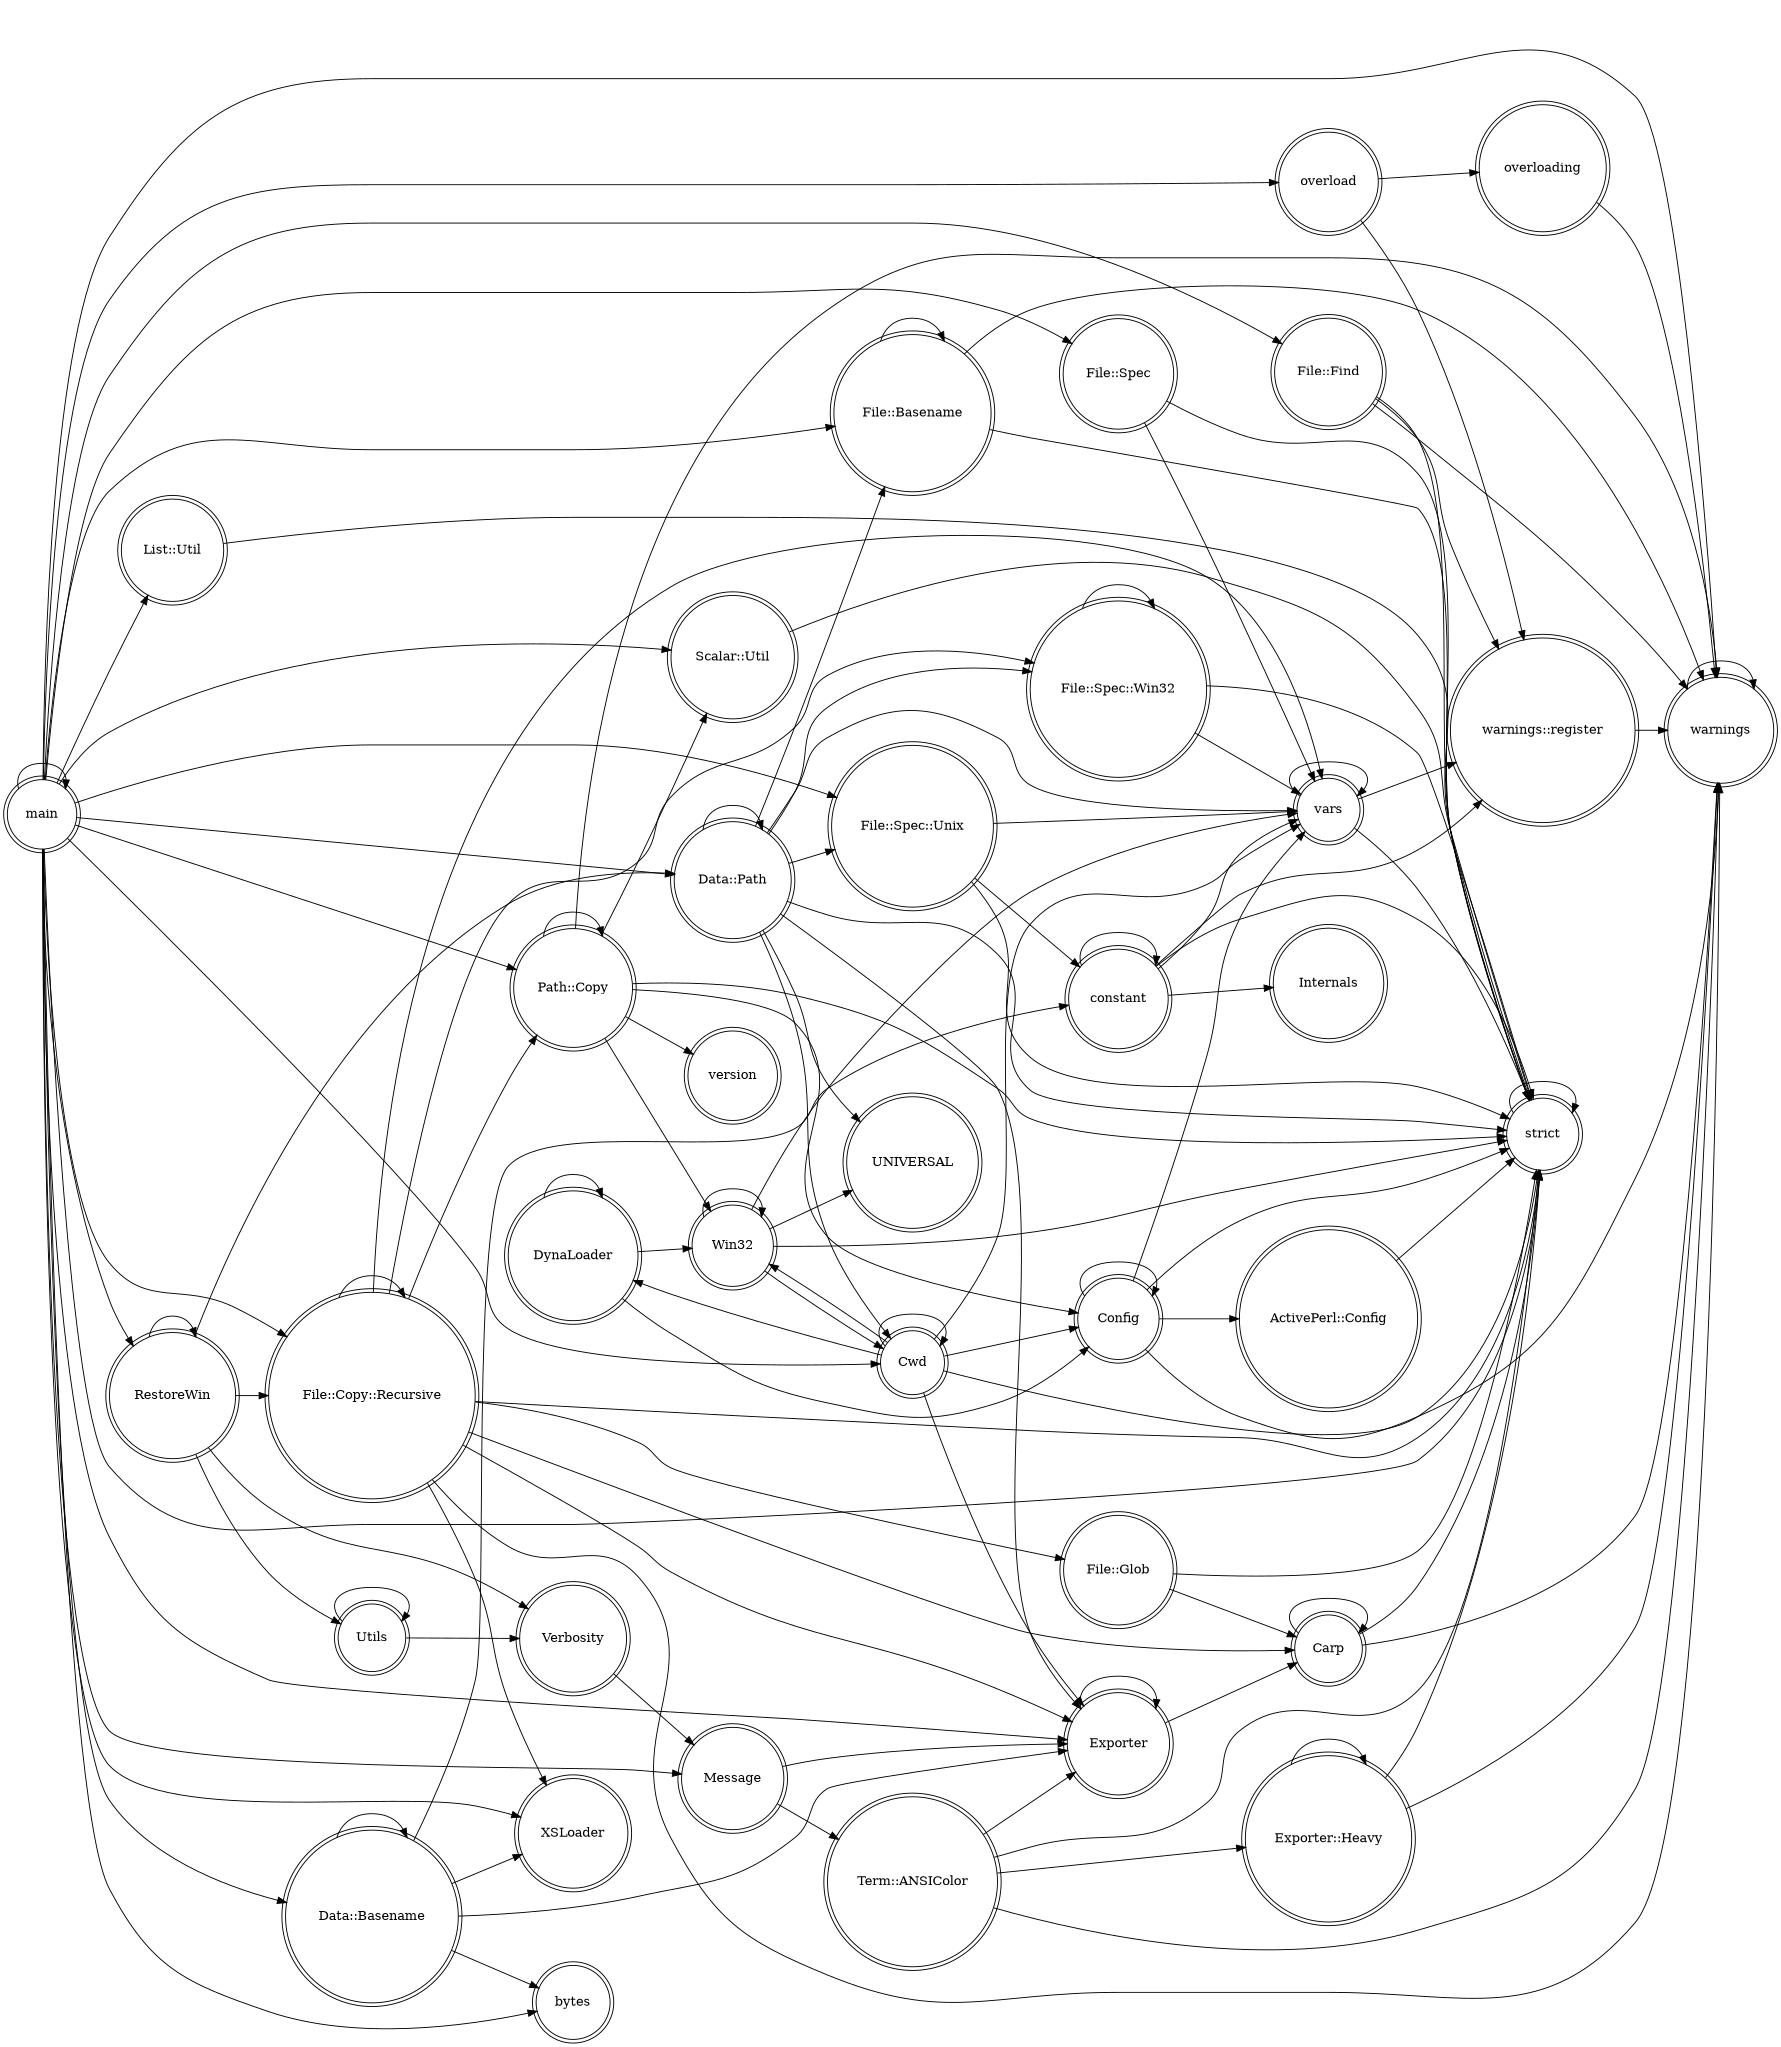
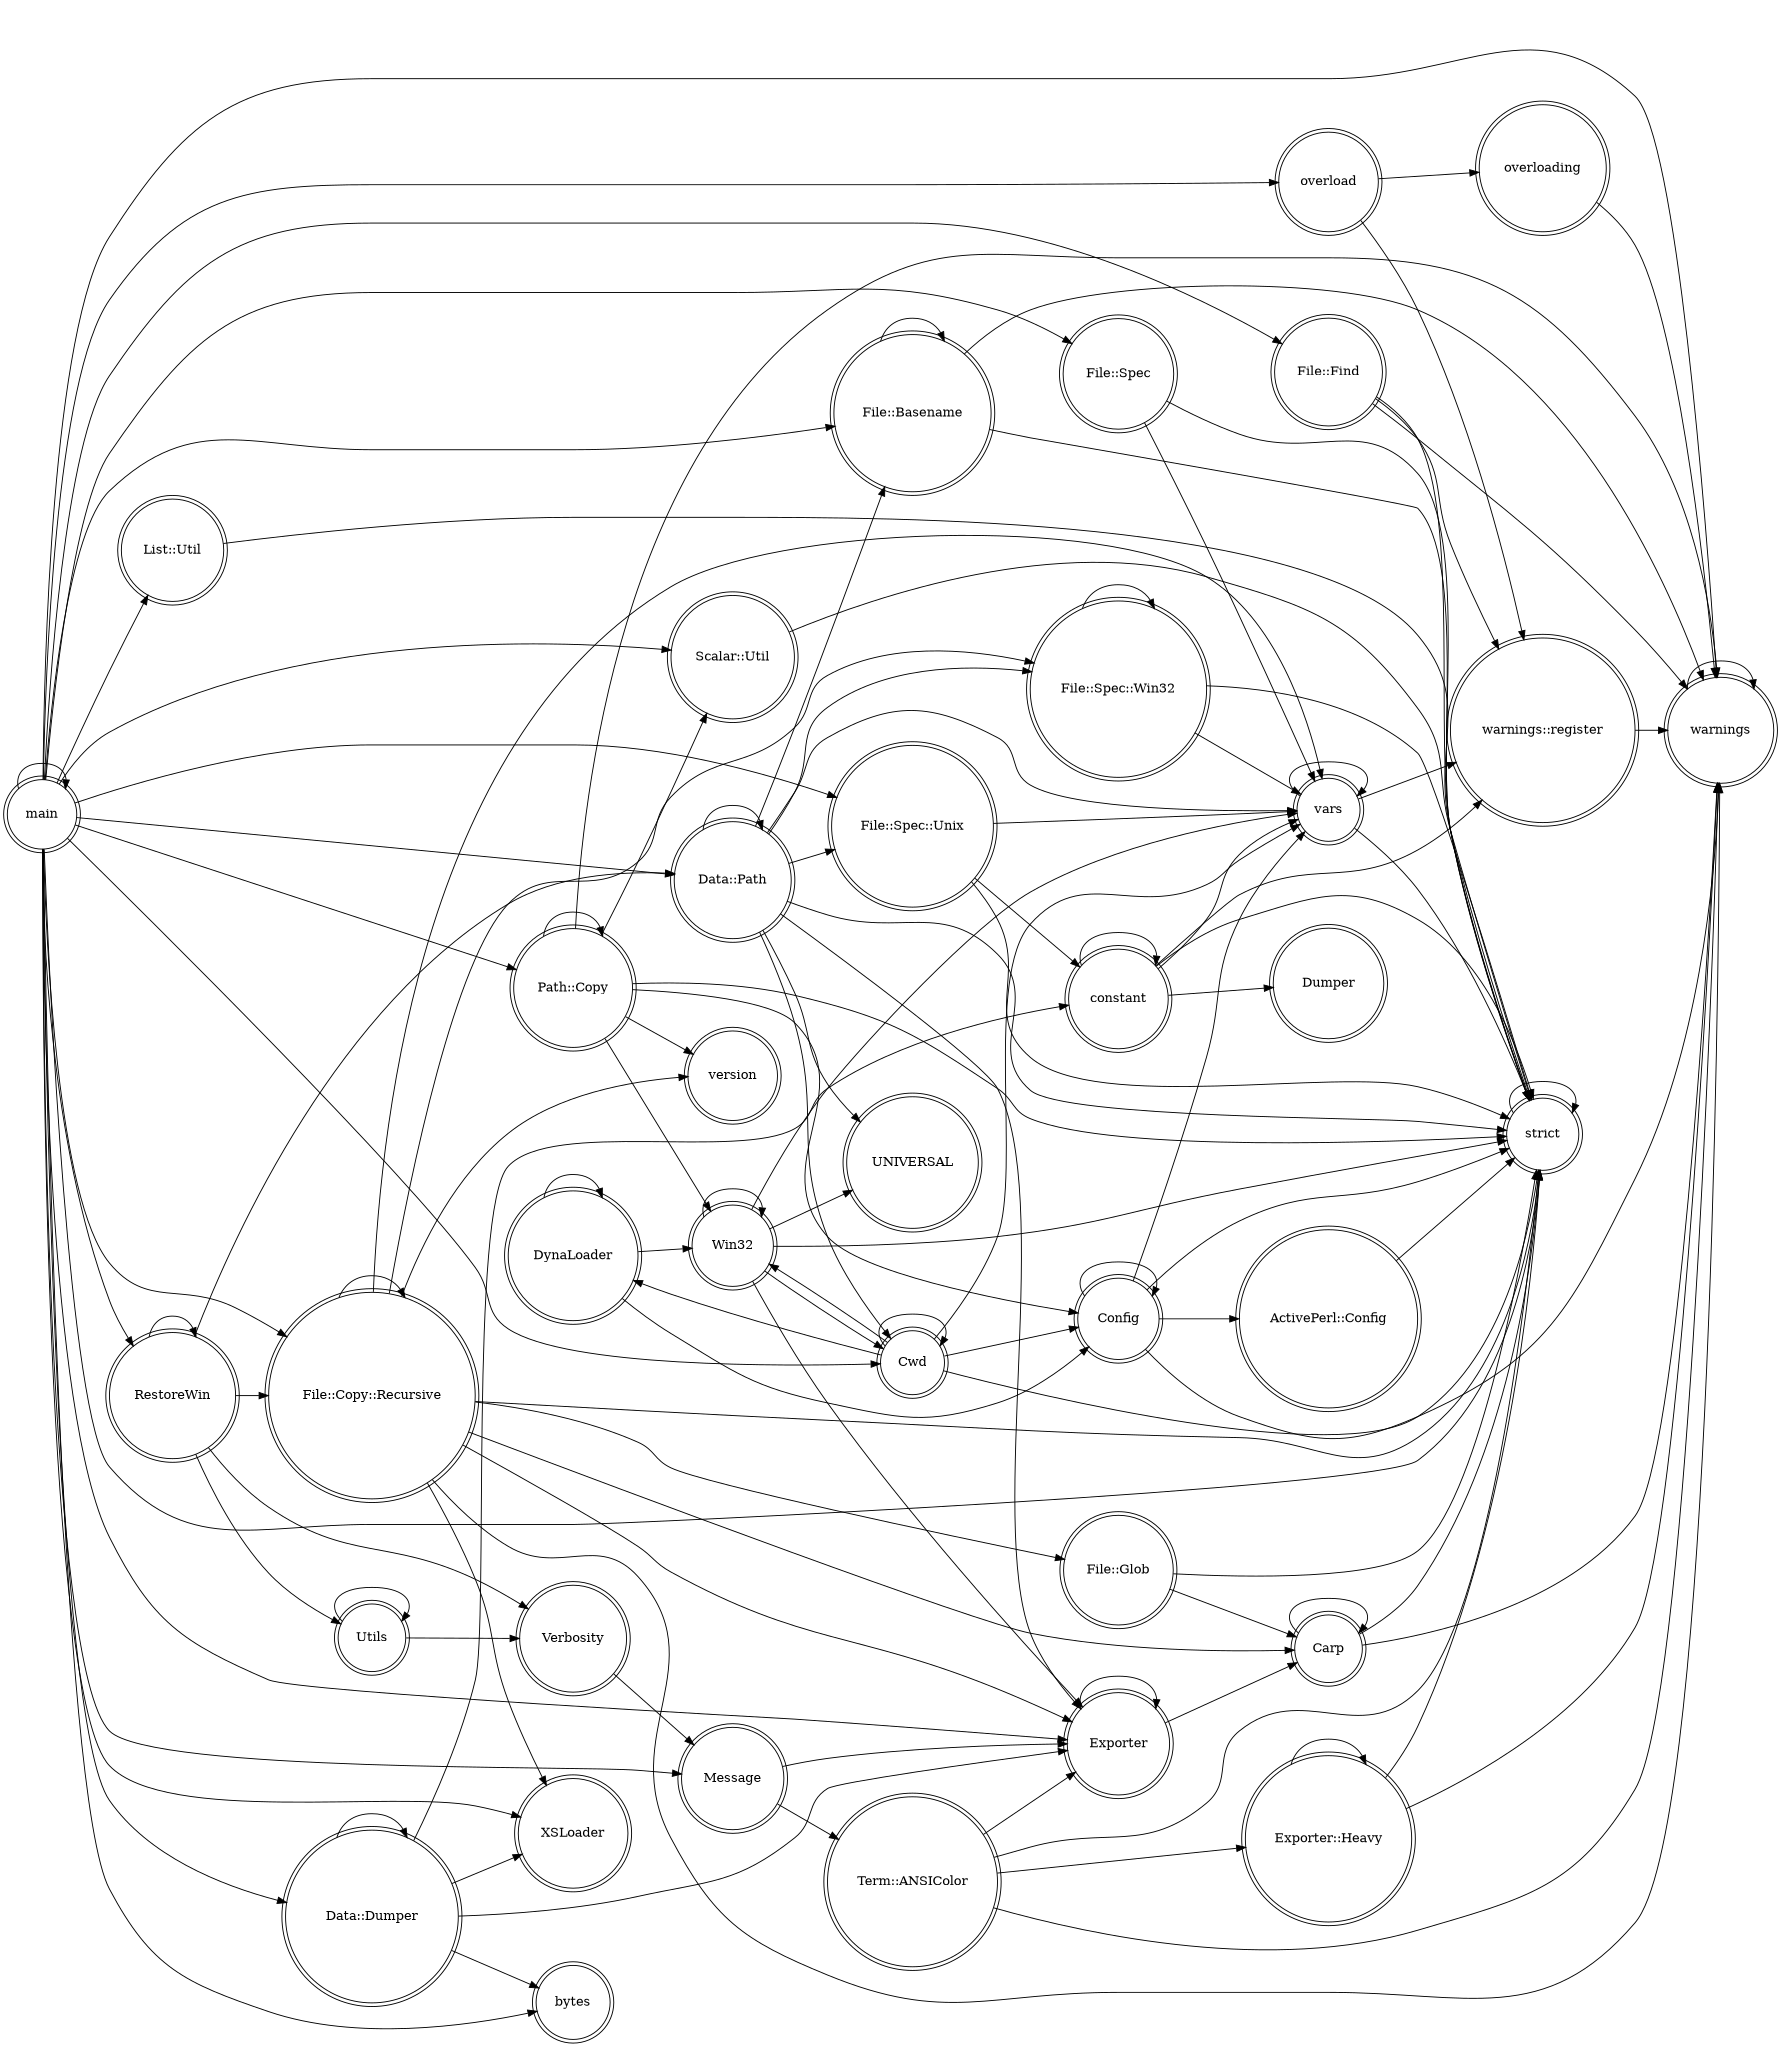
(1329, 983) -> (1329, 983)
(464, 1168) -> (503, 1138)
(988, 1552) -> (902, 1500)
(372, 1917) -> (372, 1917)
